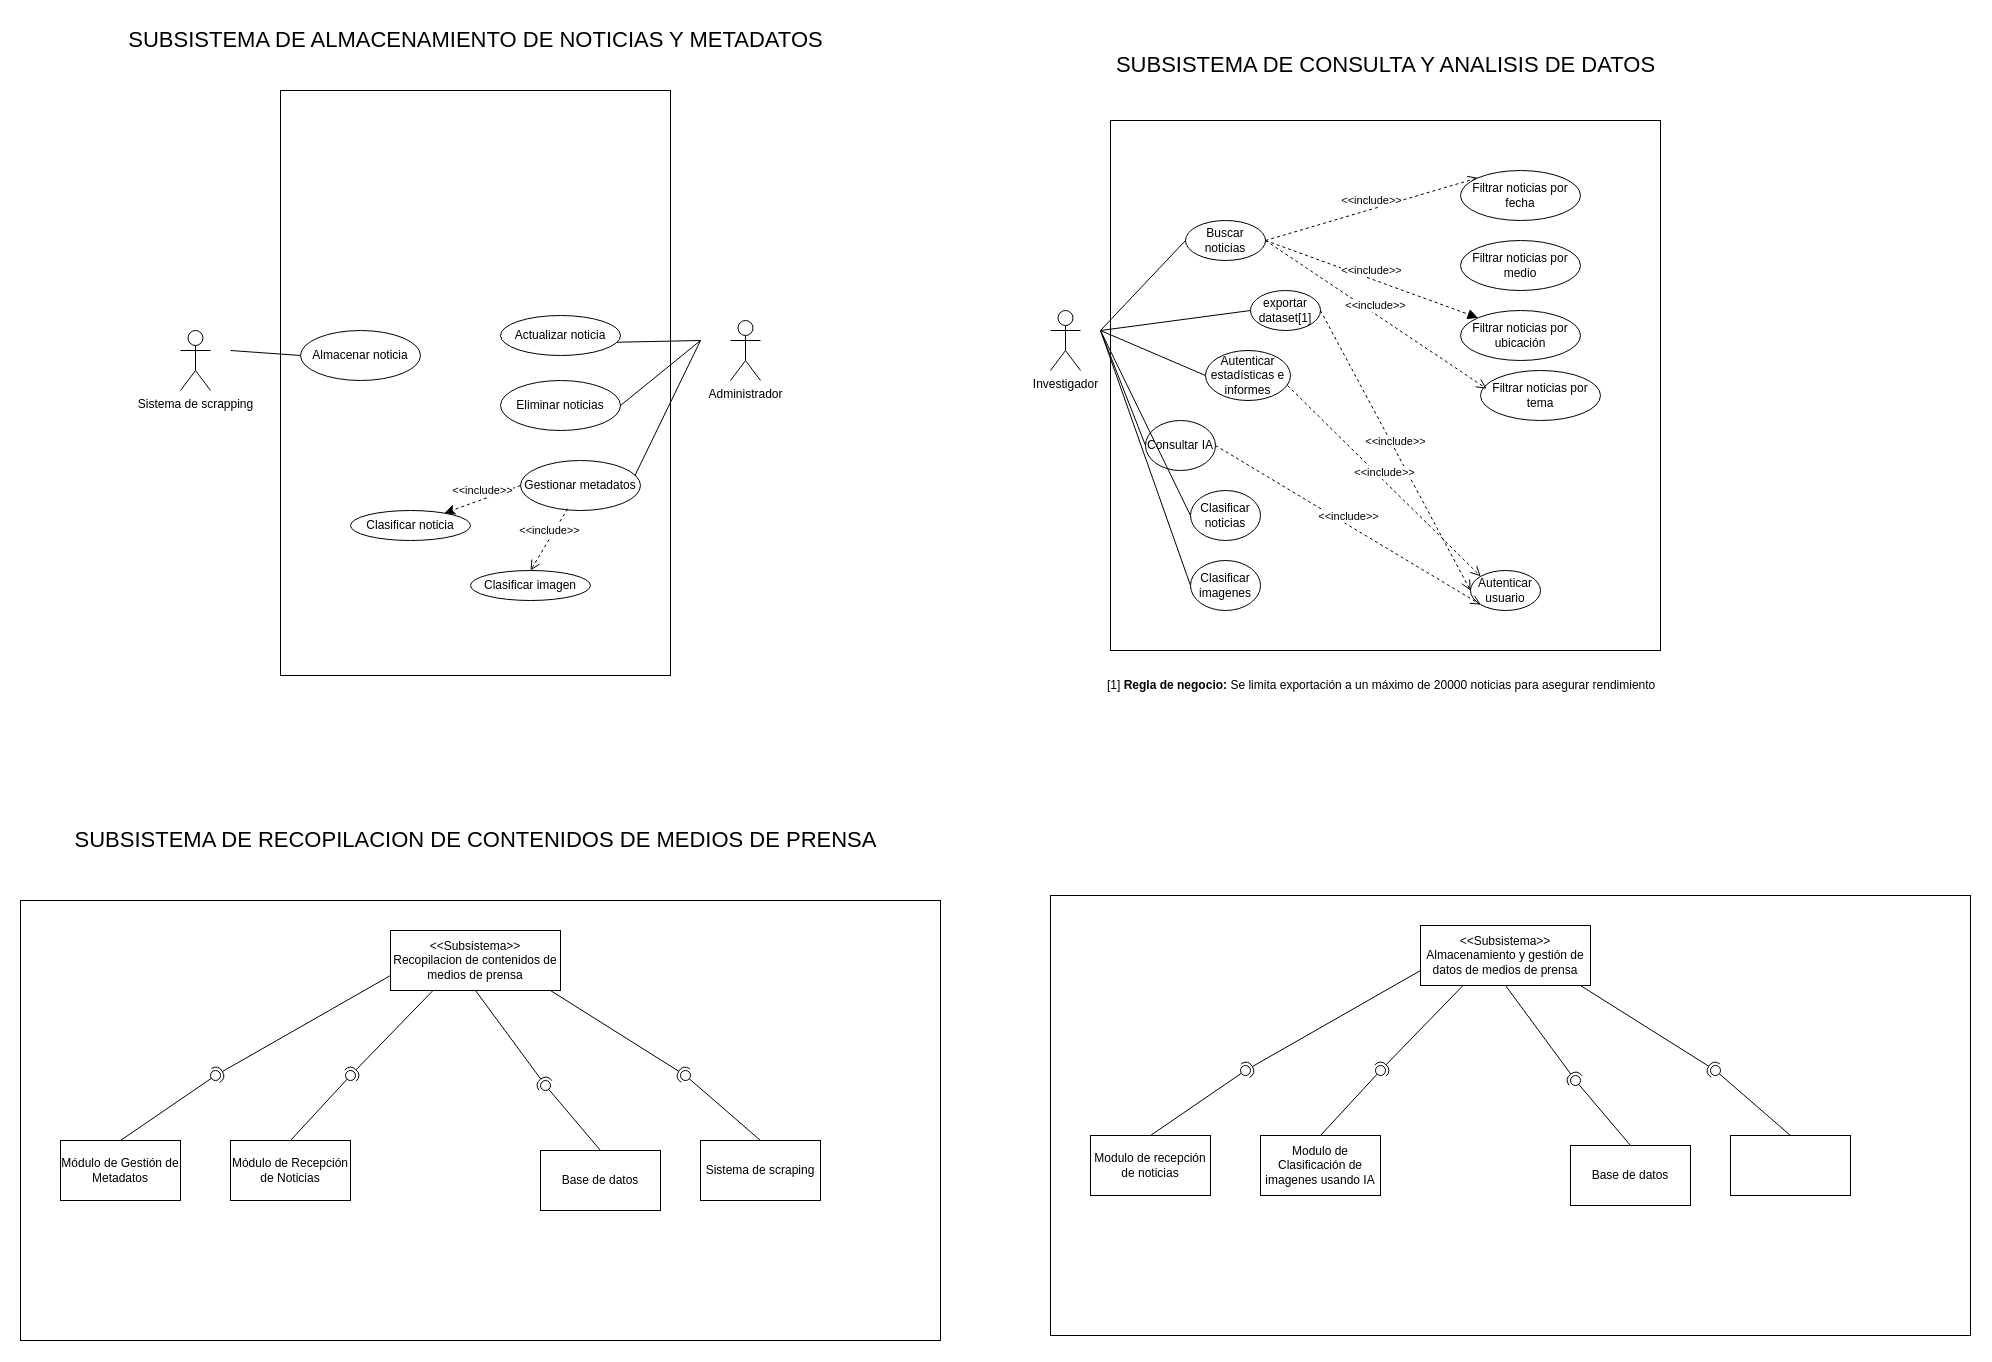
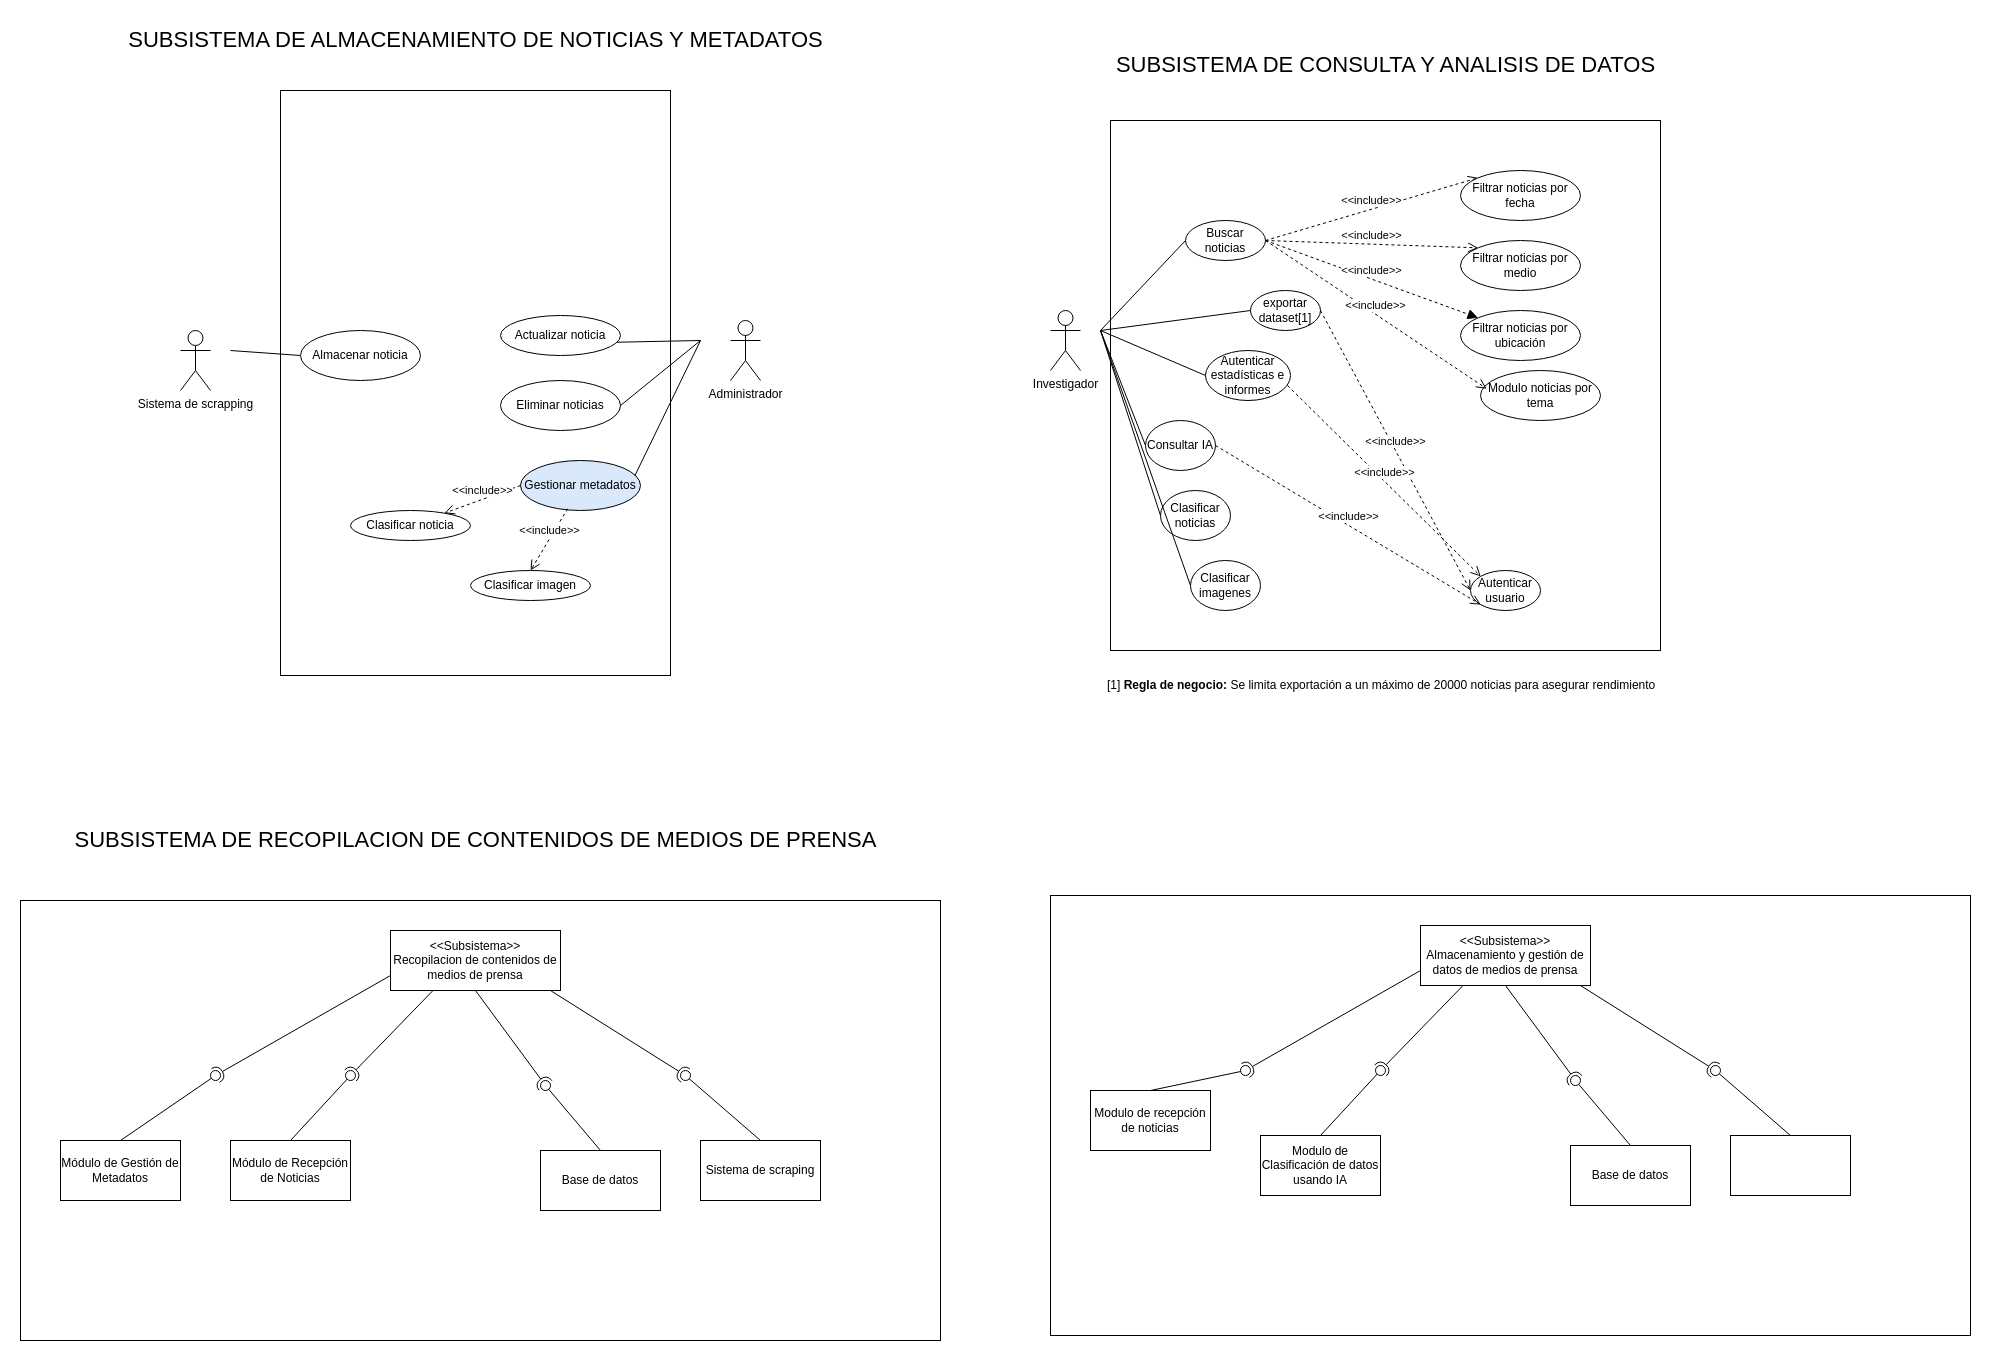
none -> (1373, 244)
(1541, 396) -> (1541, 396)
(581, 486) -> (581, 486)
(454, 510) -> (451, 511)
(1226, 516) -> (1196, 516)
(1151, 1166) -> (1151, 1121)
(1321, 1166) -> (1321, 1166)
